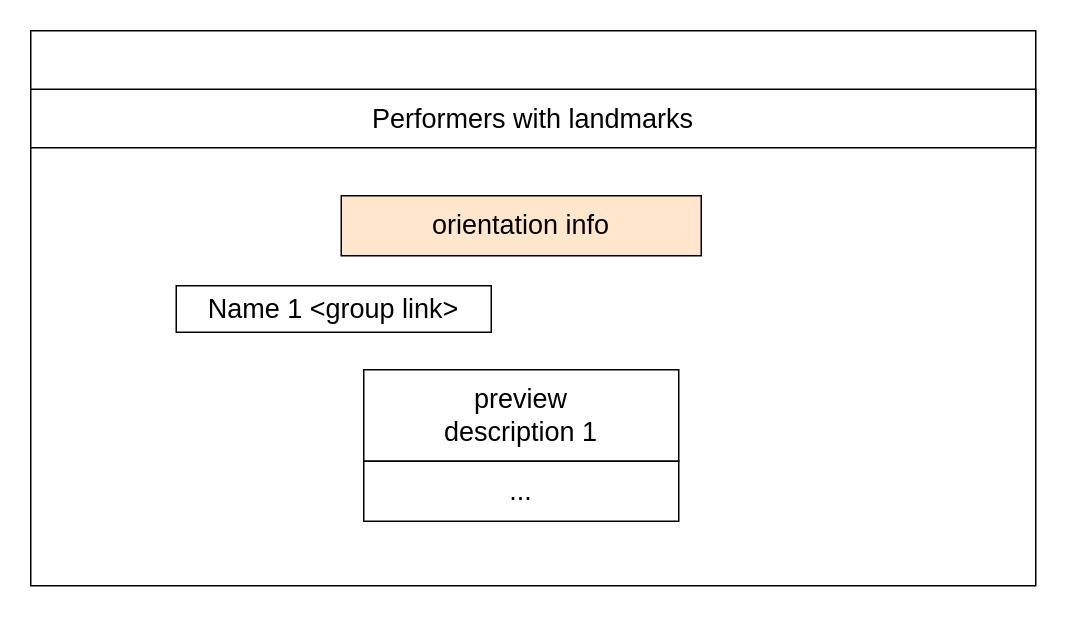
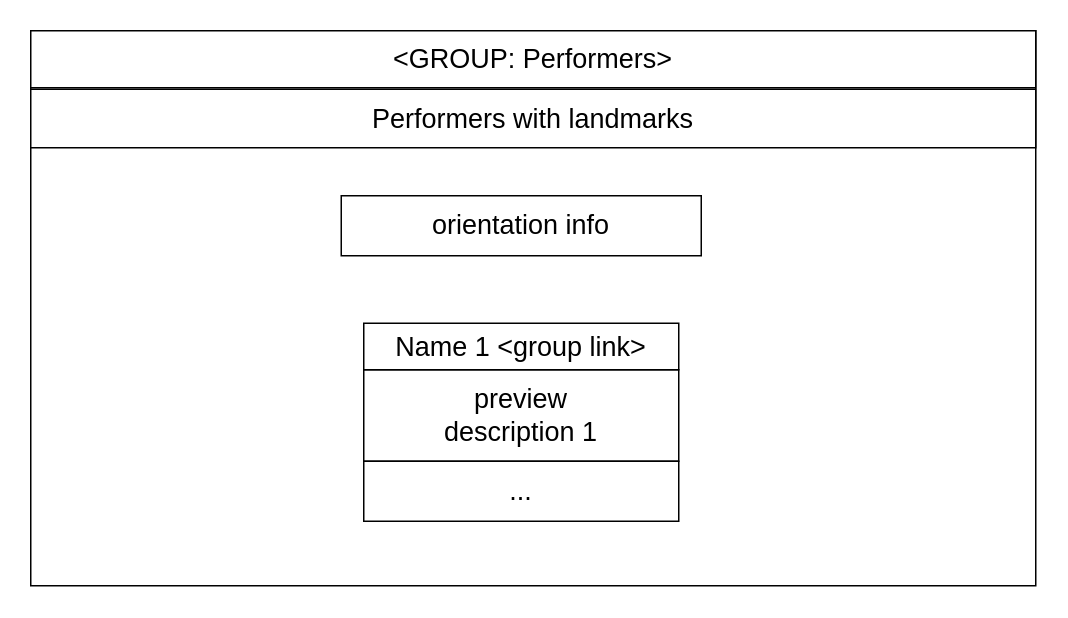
none -> (533, 59)
(521, 226) -> (521, 226)
(334, 309) -> (521, 347)
